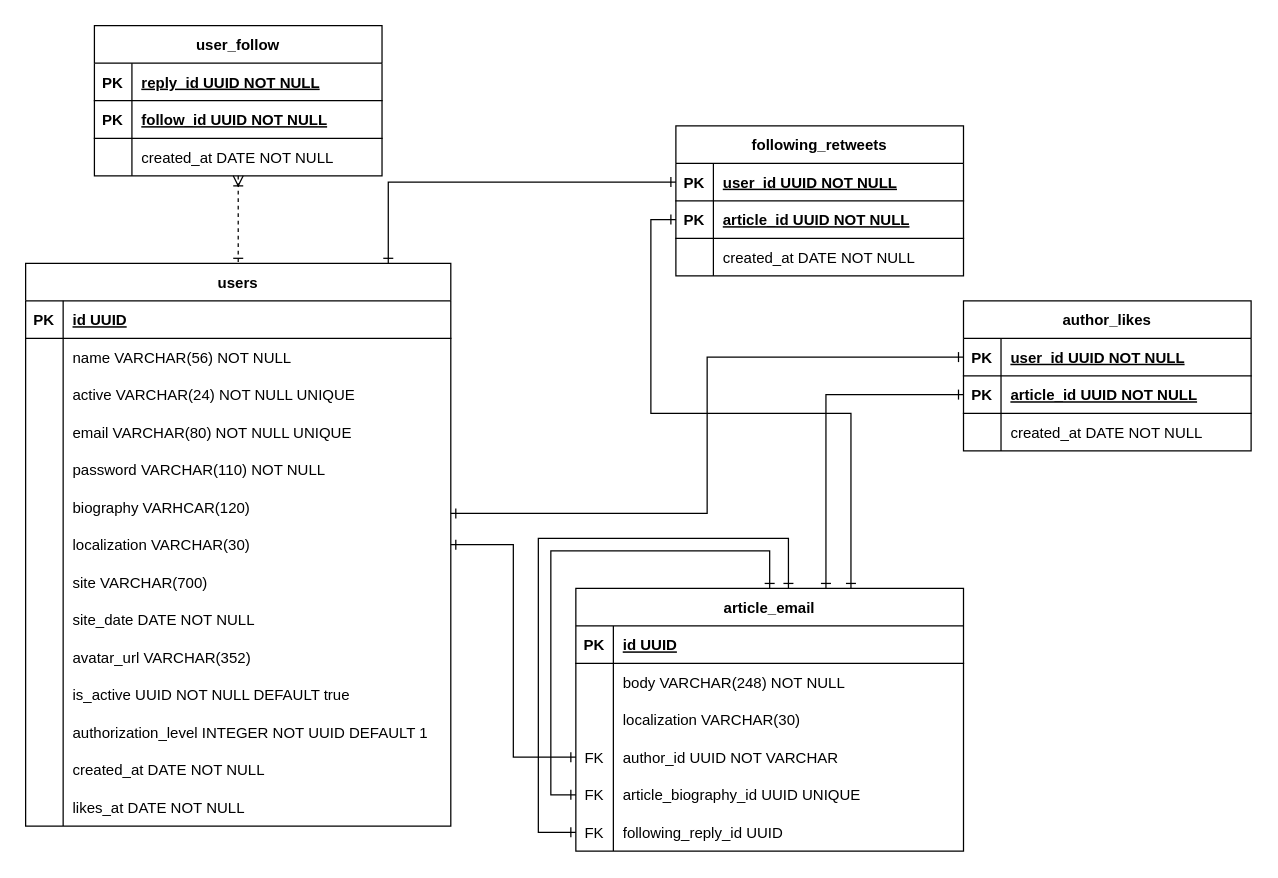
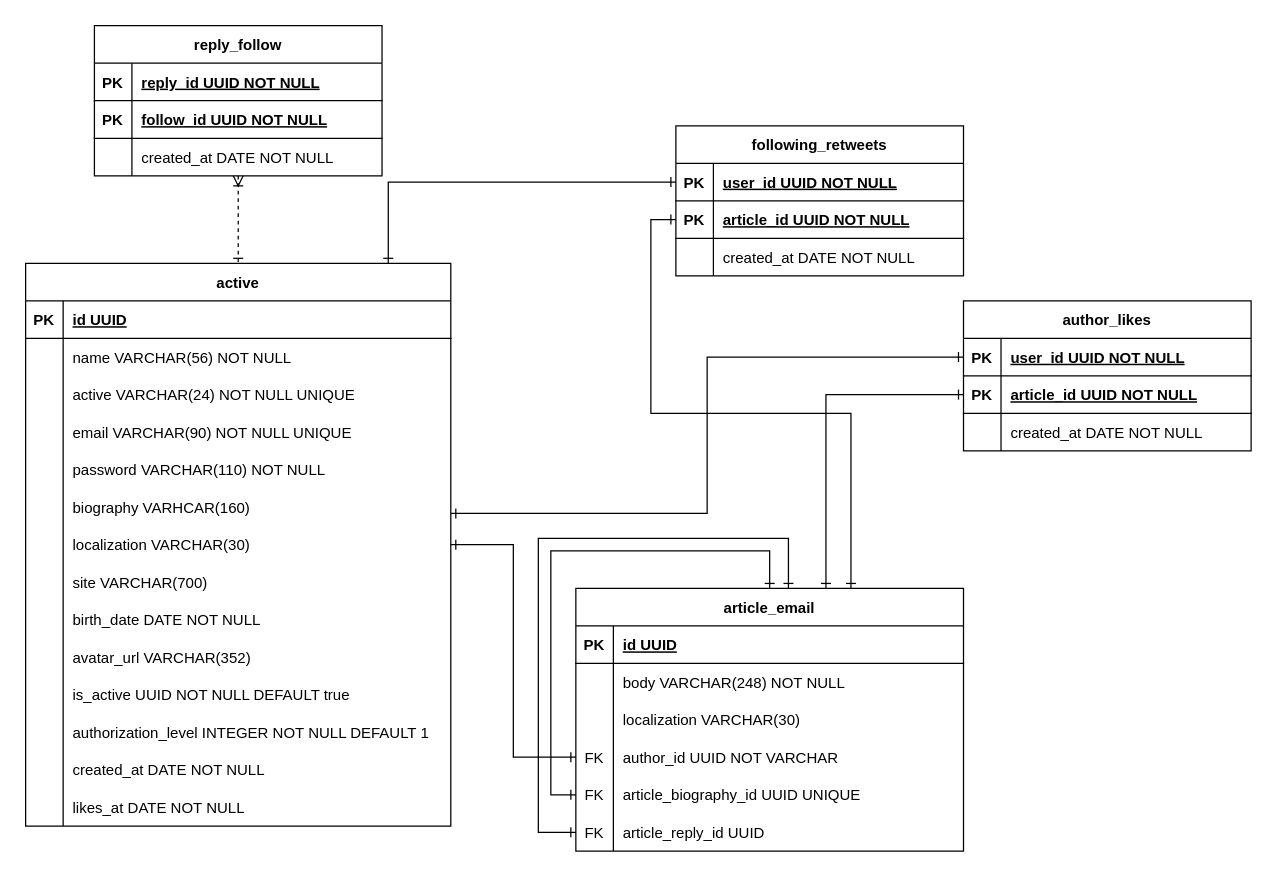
(238, 45) -> (238, 45)
(238, 283) -> (238, 283)
(199, 433) -> (199, 433)
(161, 508) -> (161, 508)
(161, 620) -> (166, 620)
(248, 733) -> (248, 733)
(707, 833) -> (701, 833)
